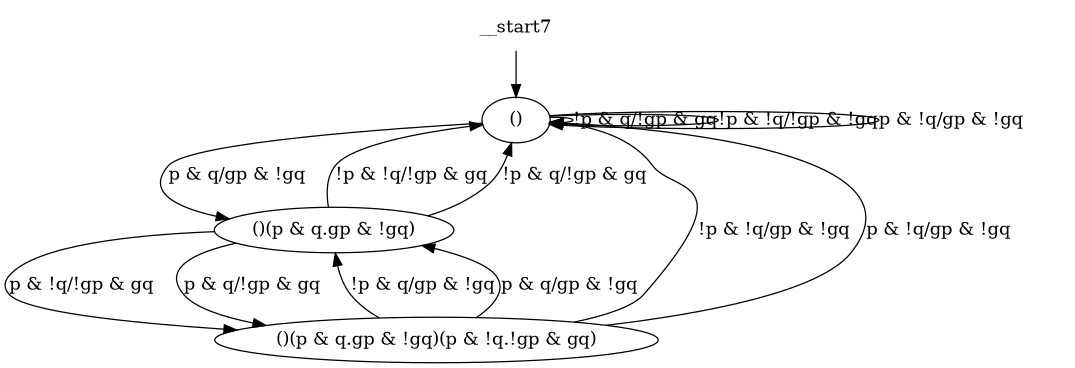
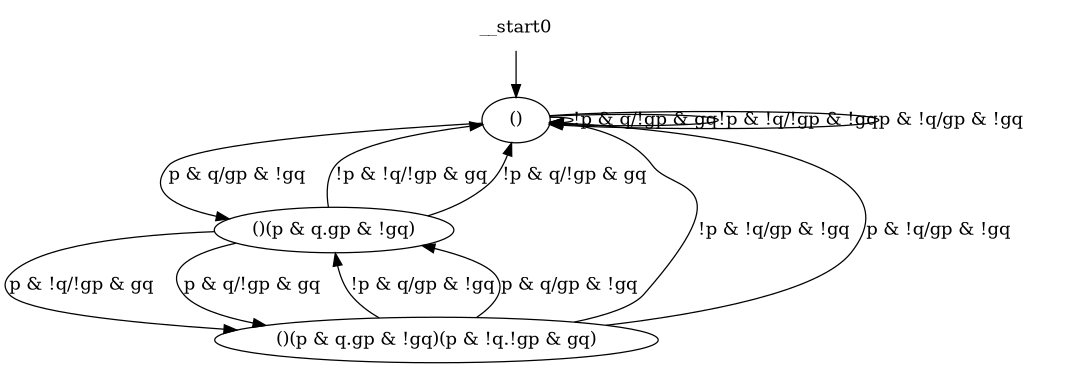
(516, 28) -> (516, 28)
